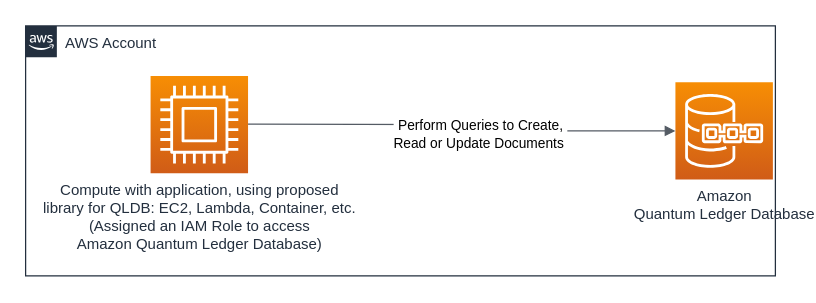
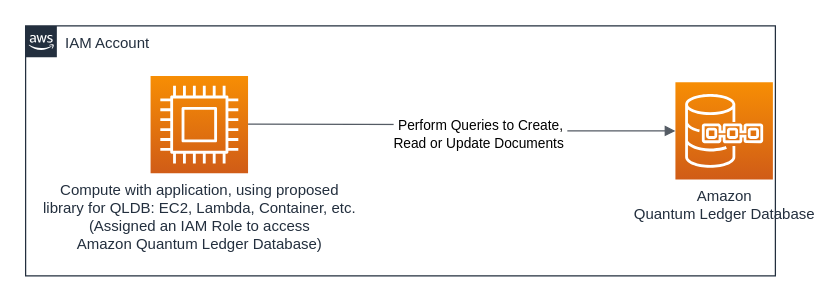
(110, 43) -> (110, 43)
